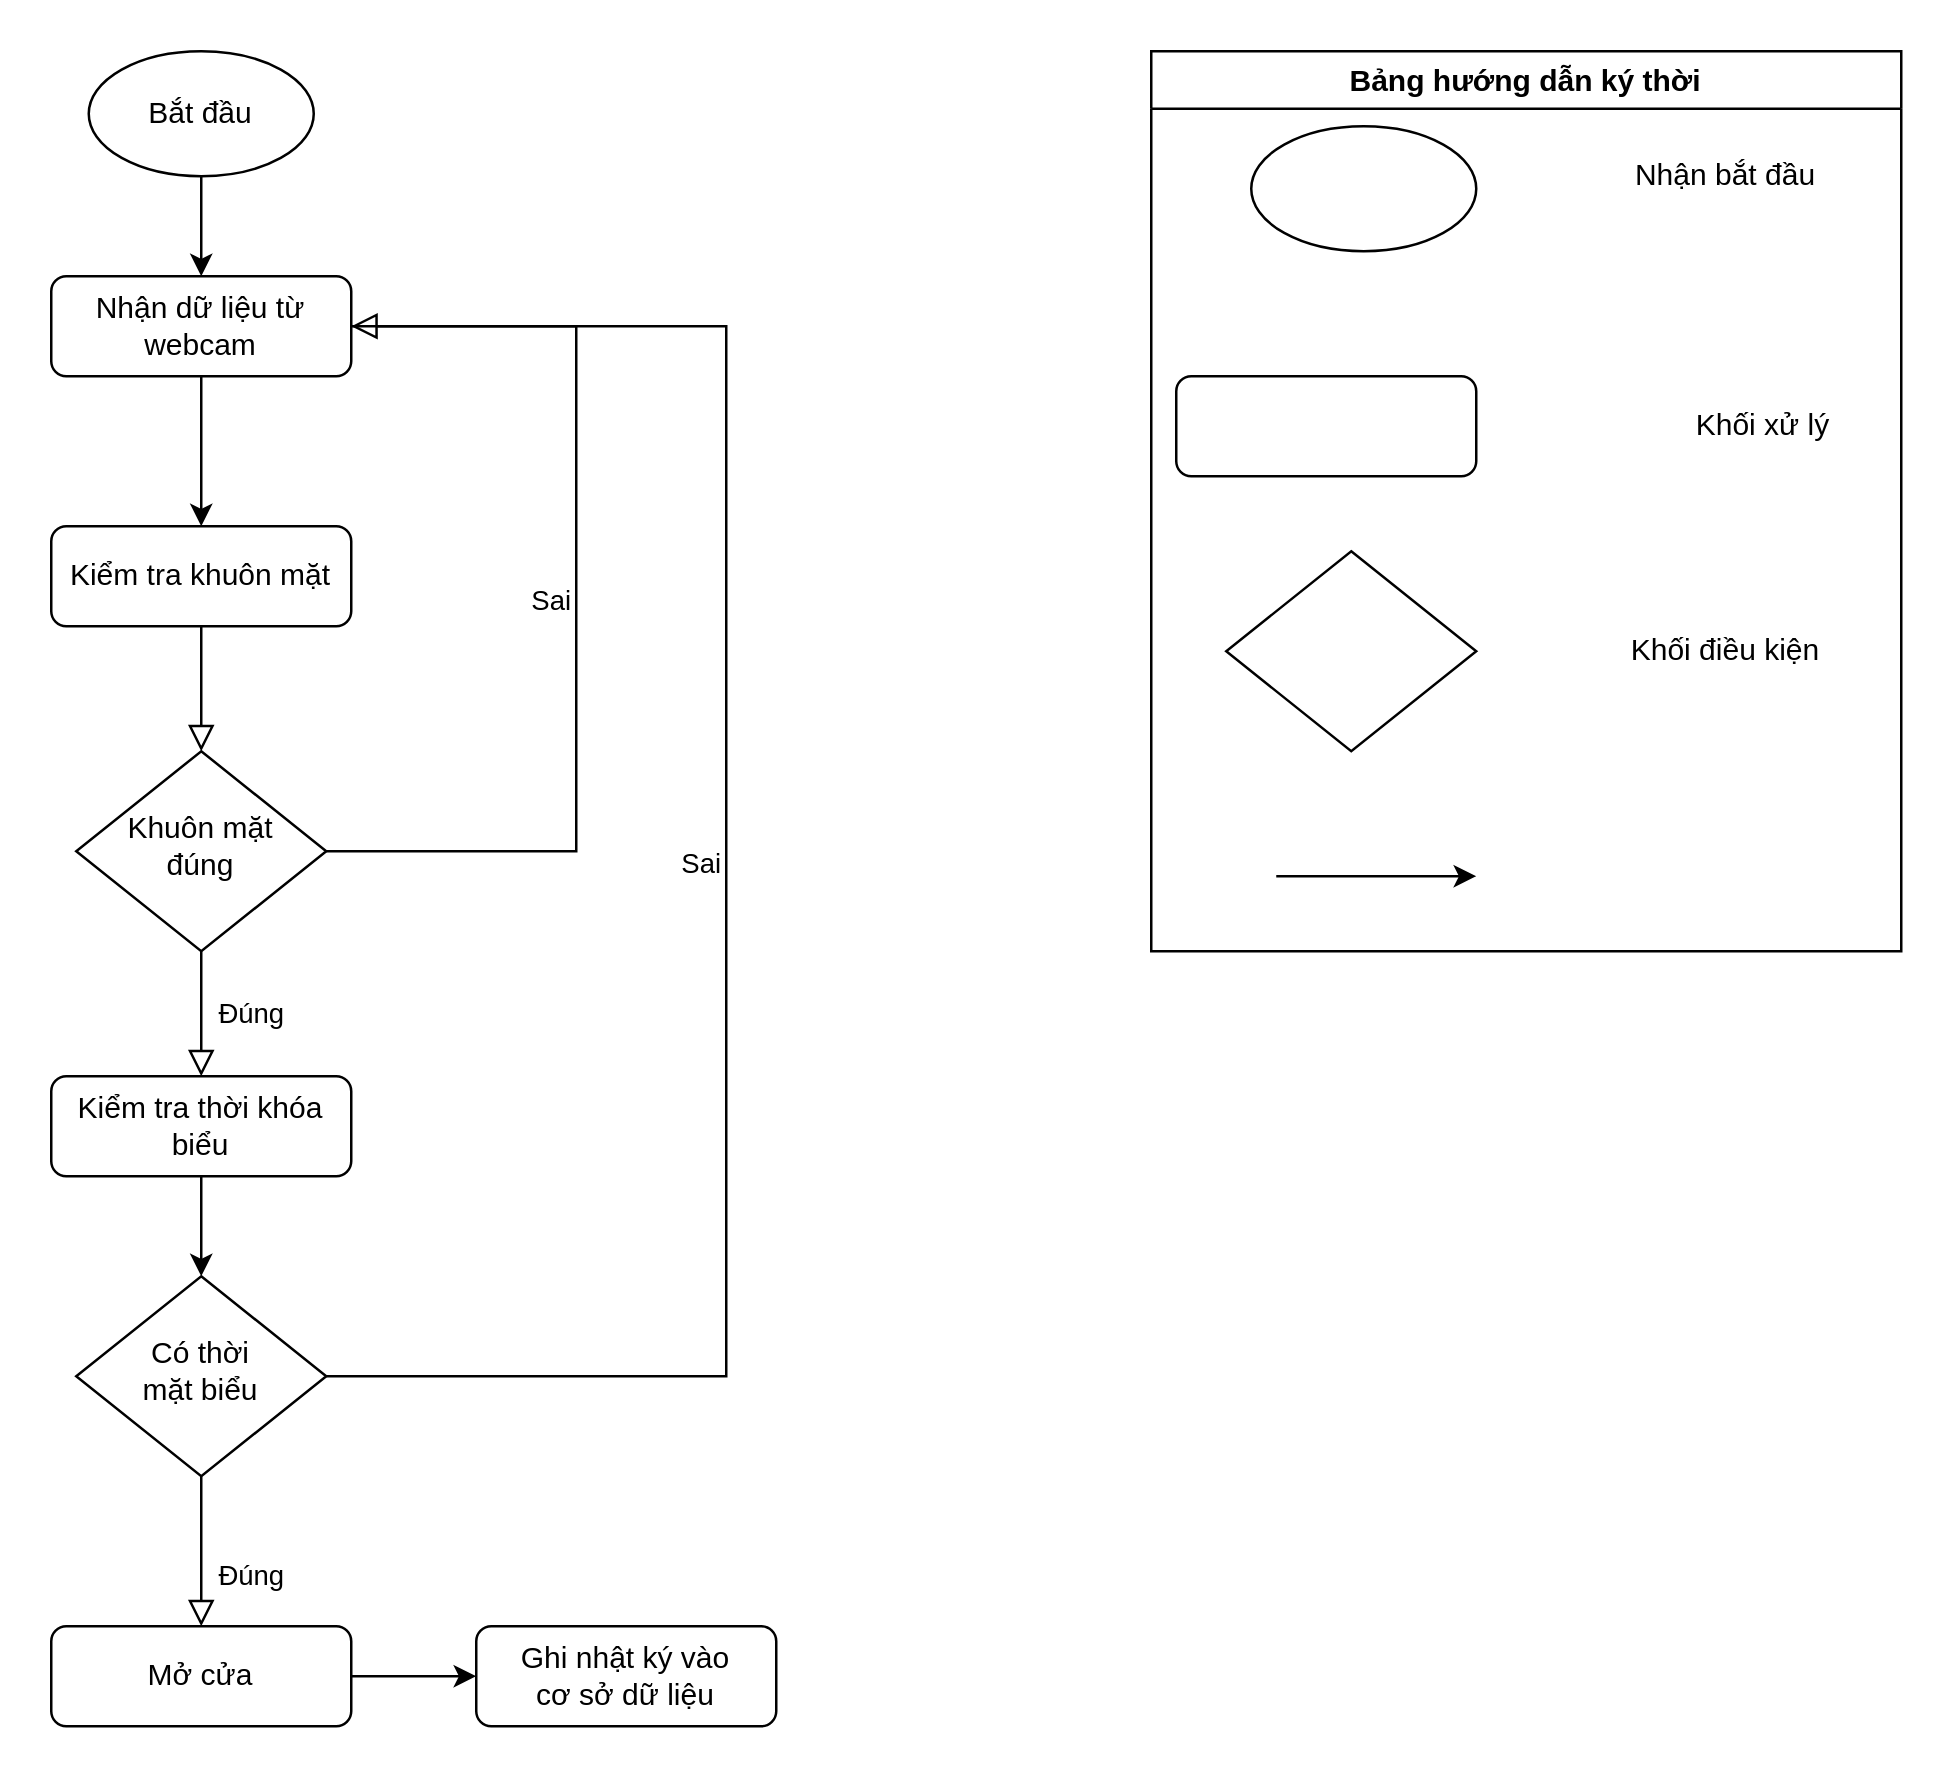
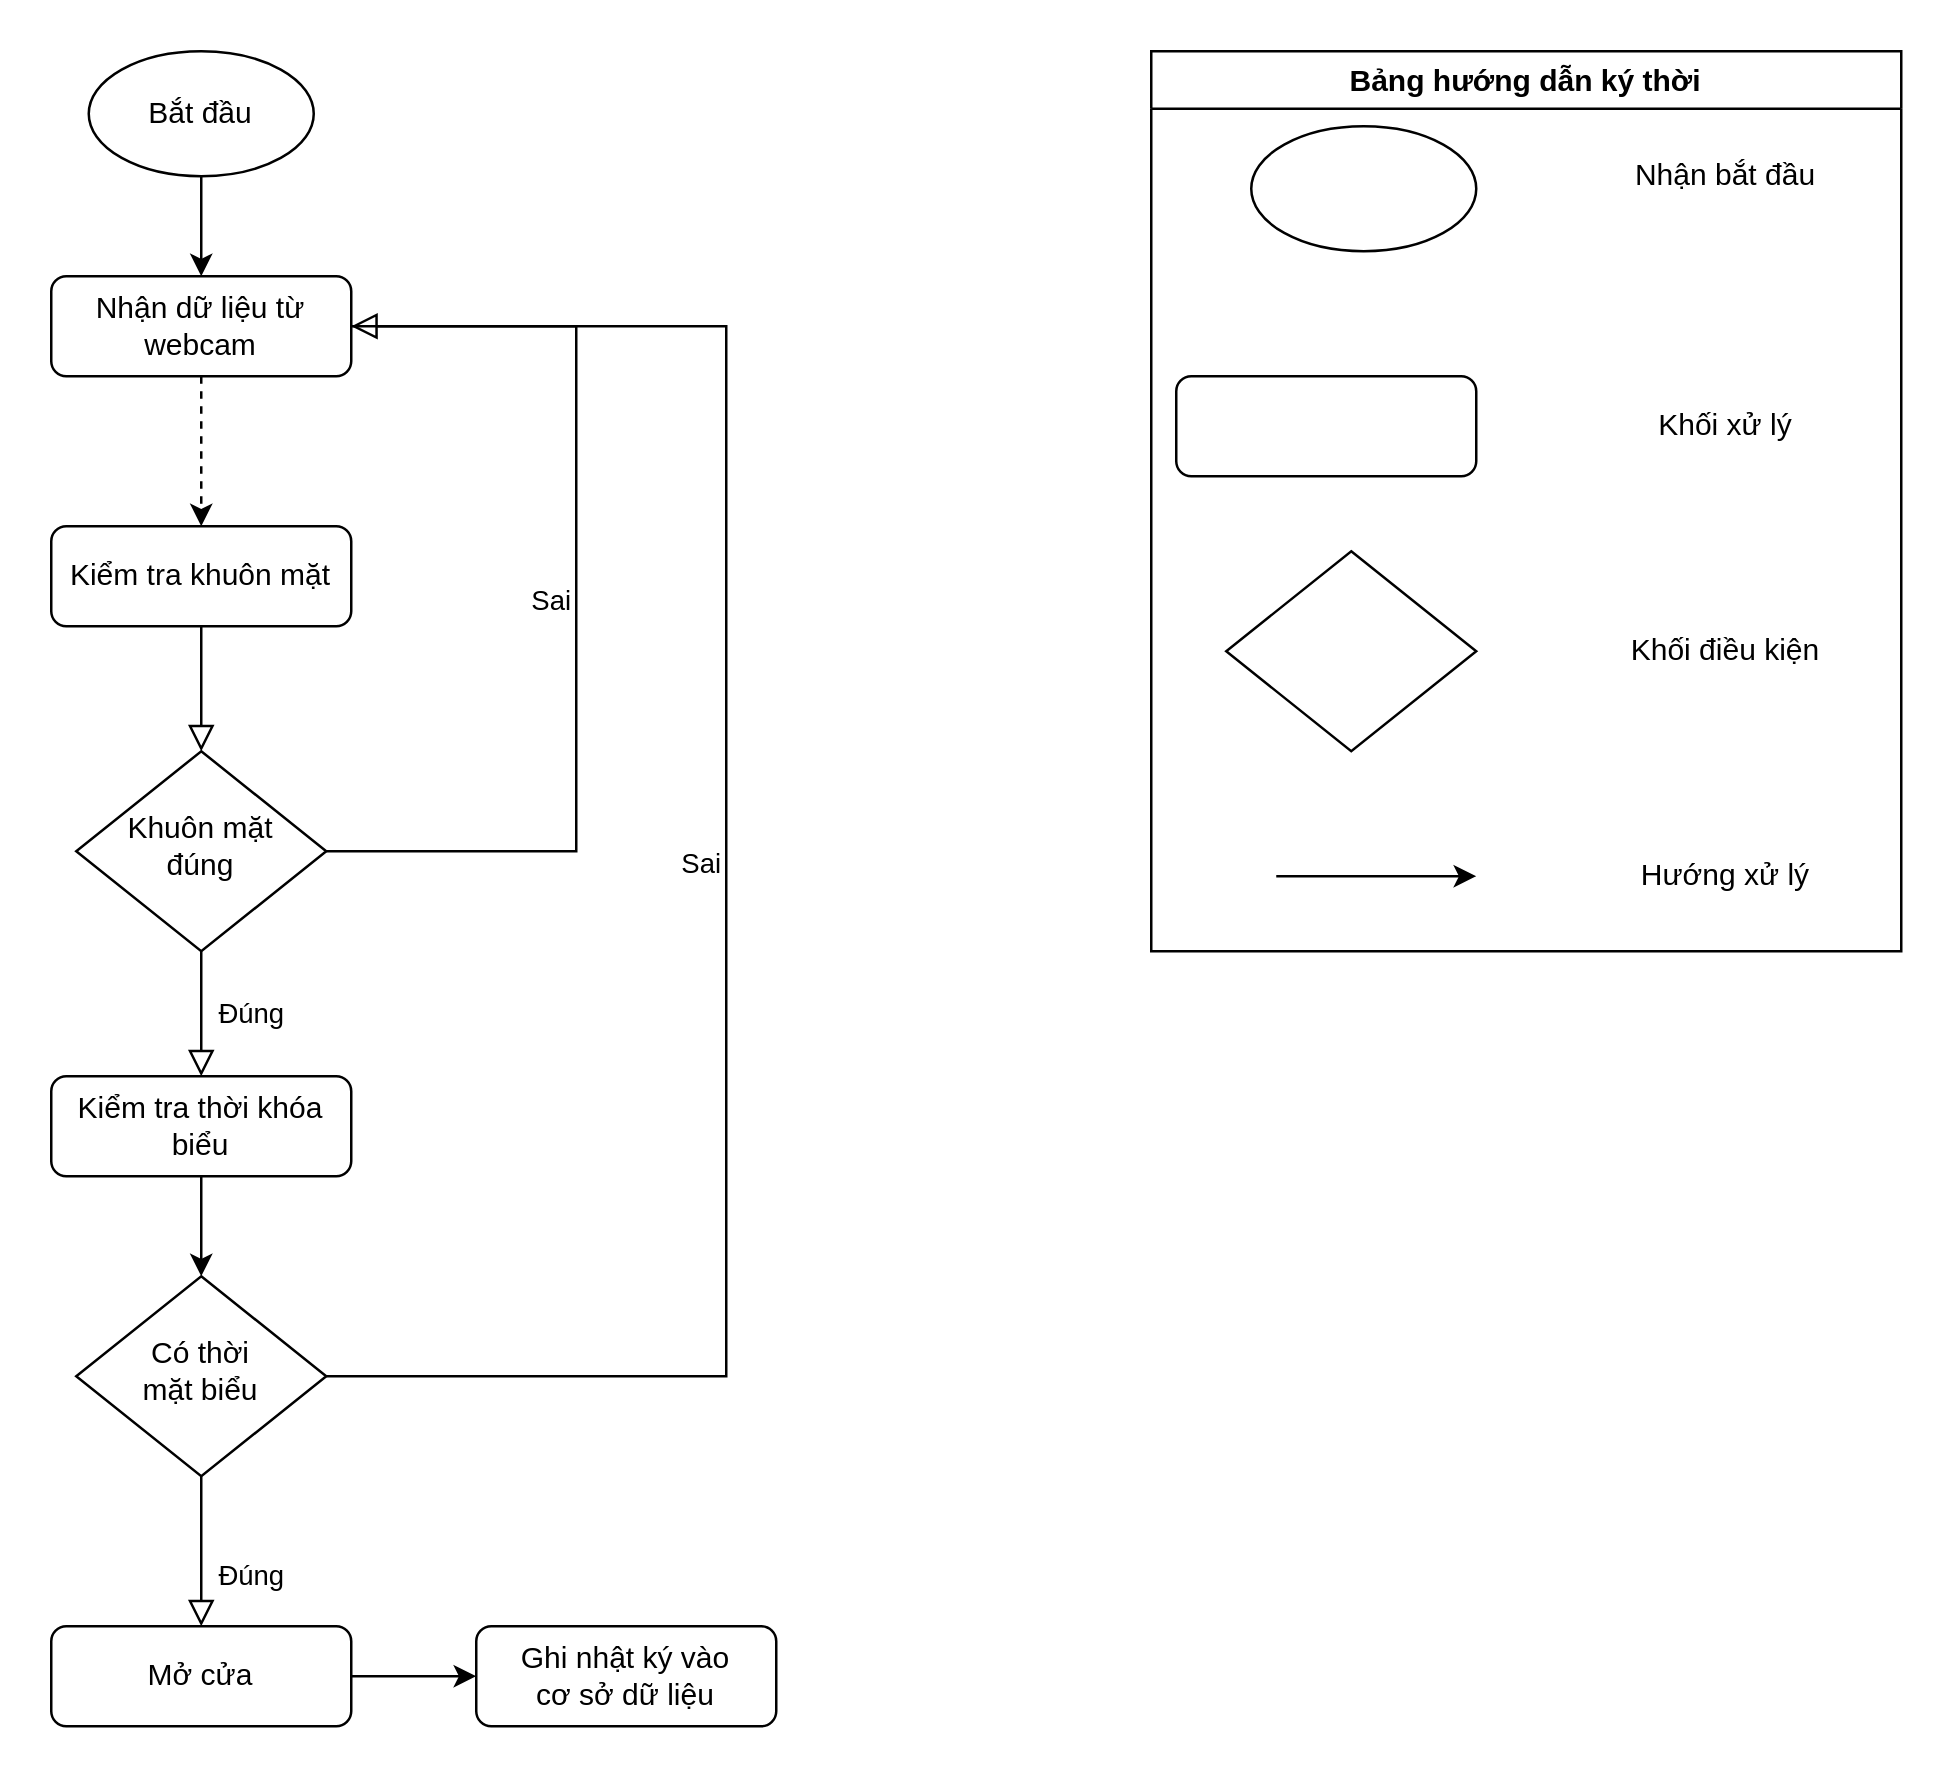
(1764, 426) -> (1726, 426)
(201, 446) -> (201, 446)
none -> (1726, 876)
